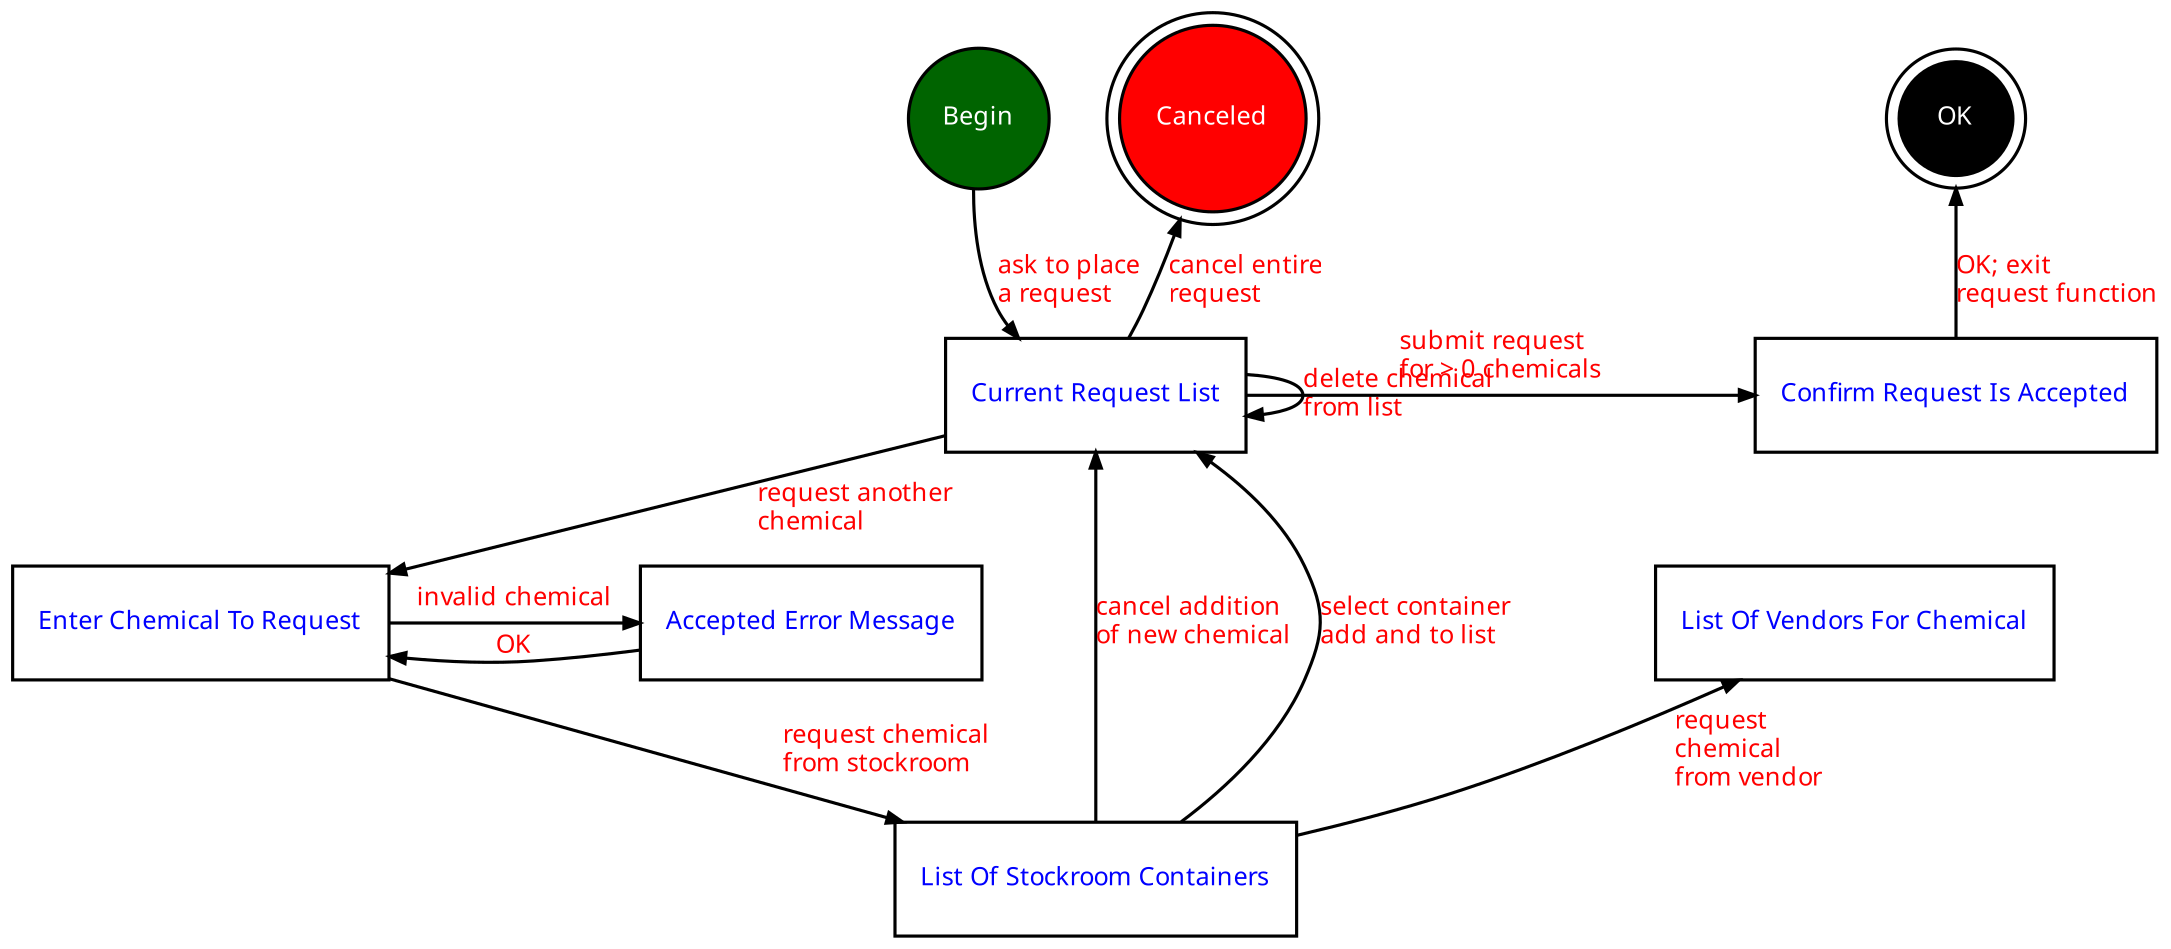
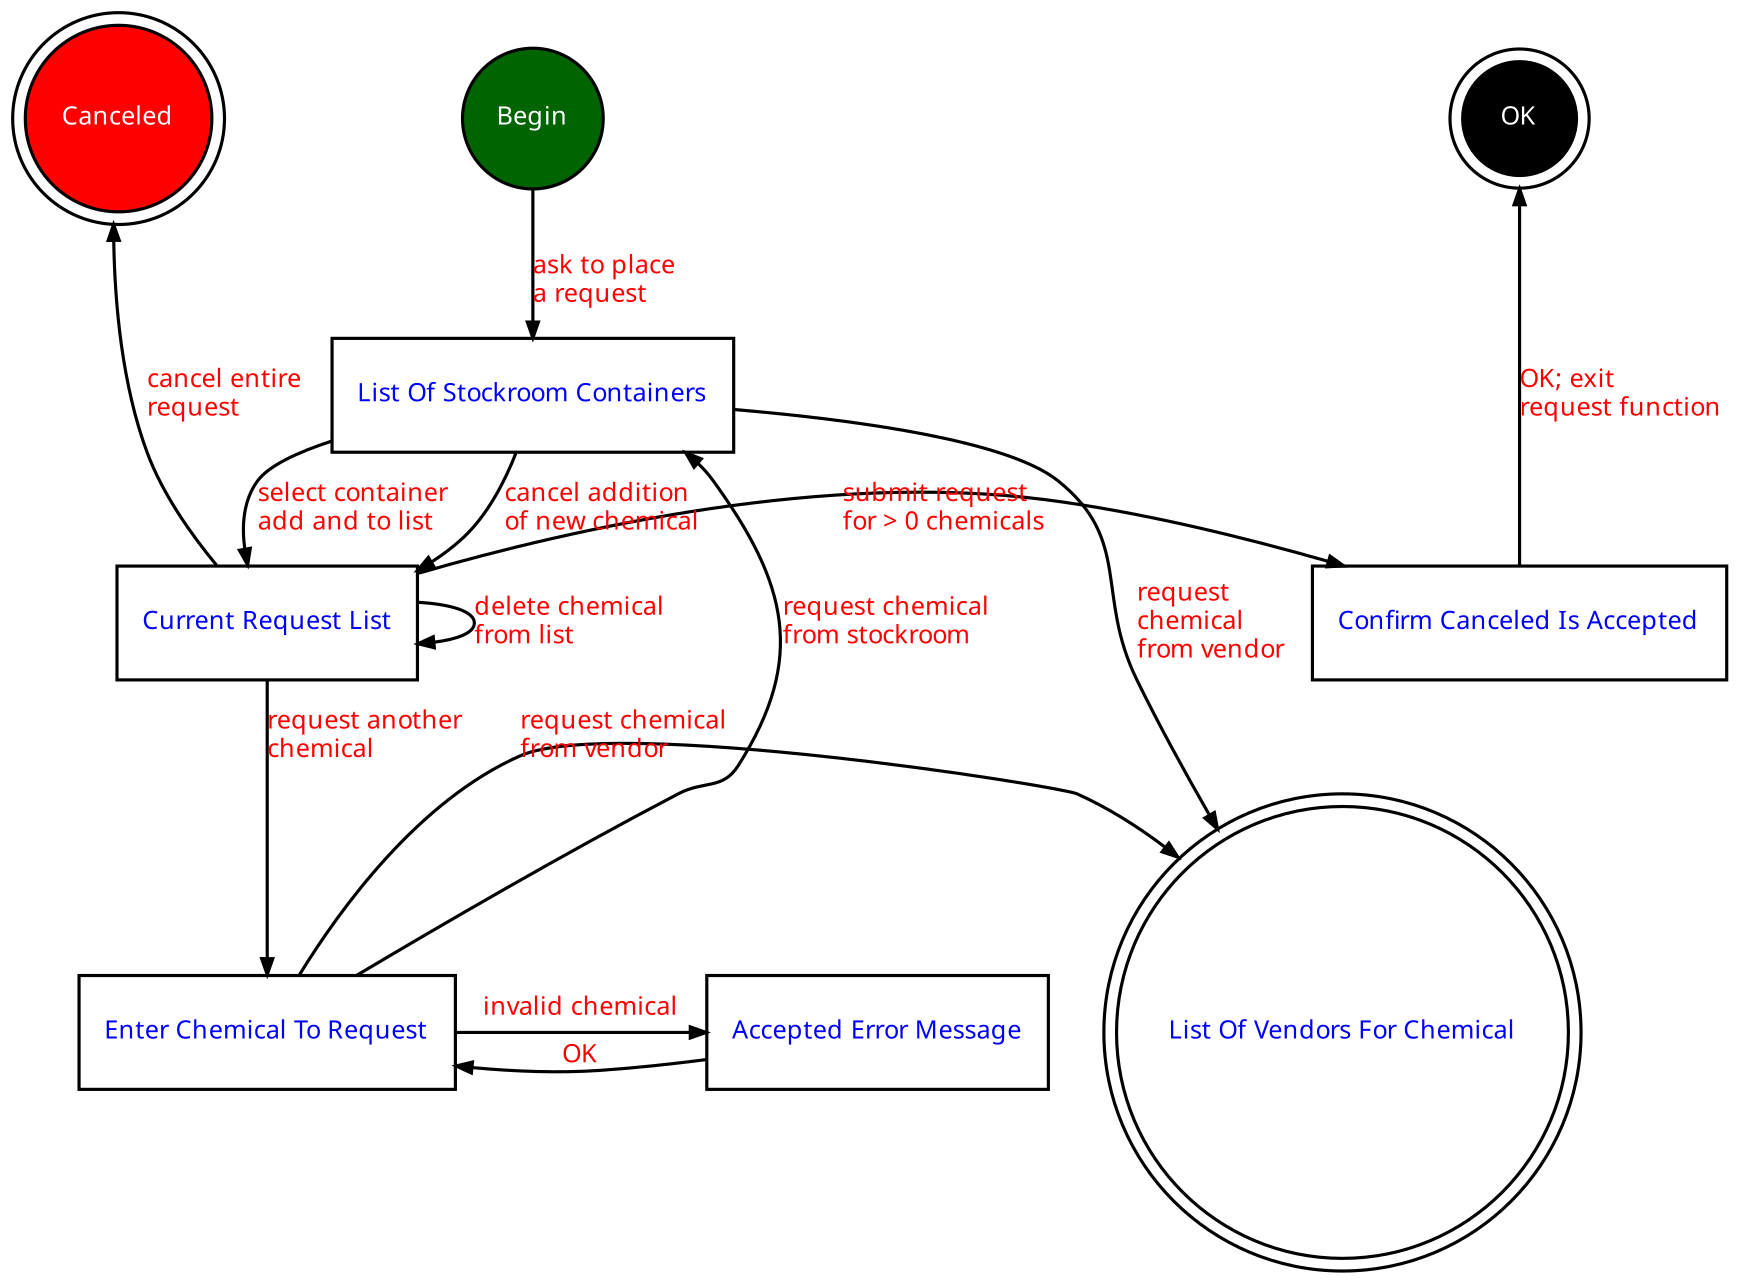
(980, 260) -> (533, 255)
(1956, 395) -> (1520, 623)
(1855, 623) -> (1342, 1032)
none -> (693, 746)
